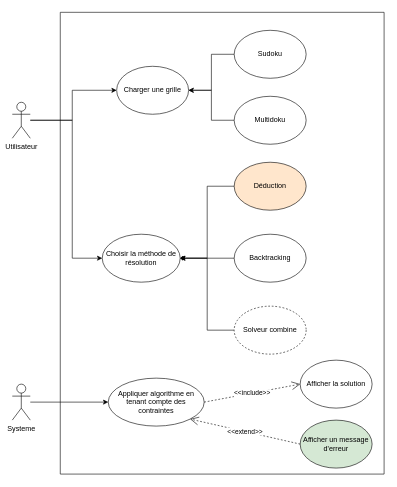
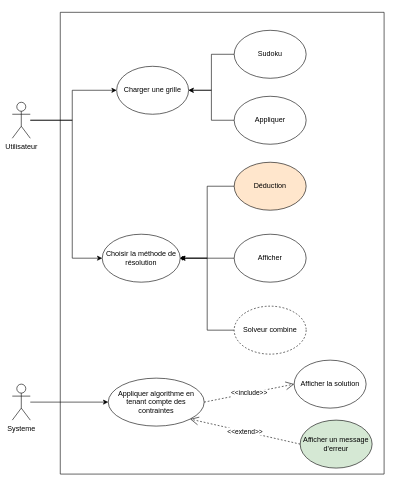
(270, 120) -> (270, 120)
(270, 258) -> (270, 258)
(336, 384) -> (330, 384)
